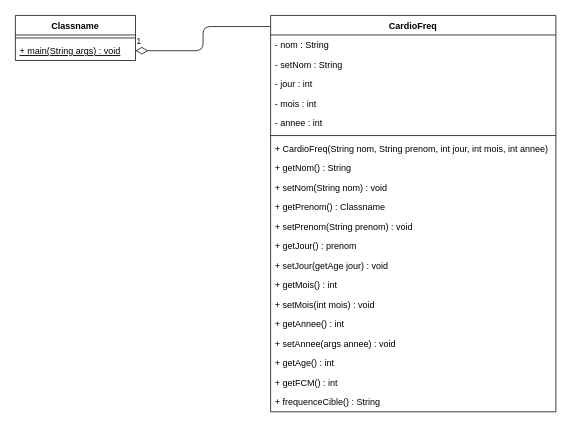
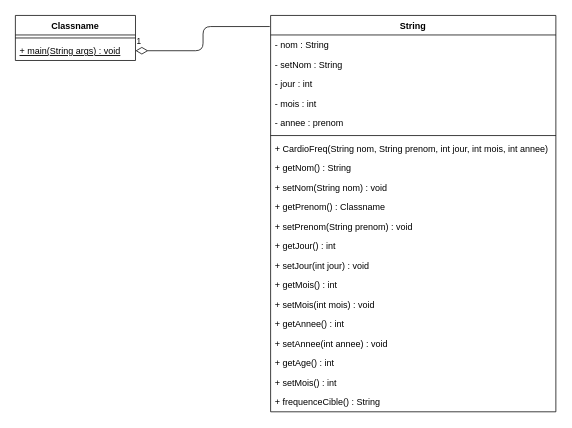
(413, 26) -> (413, 26)
(301, 123) -> (310, 123)
(320, 246) -> (311, 246)
(341, 266) -> (332, 266)
(341, 344) -> (337, 344)
(309, 383) -> (310, 383)
